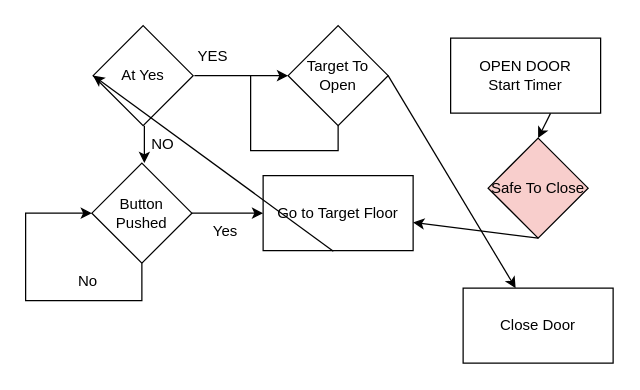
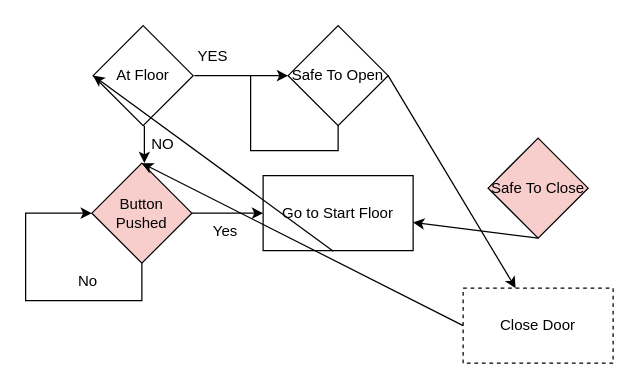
(143, 76) -> (143, 76)
(338, 76) -> (338, 76)
(526, 76) -> none
(546, 122) -> none
(142, 213) -> (142, 213)
(338, 213) -> (338, 213)
none -> (355, 271)
(538, 326) -> (538, 326)
